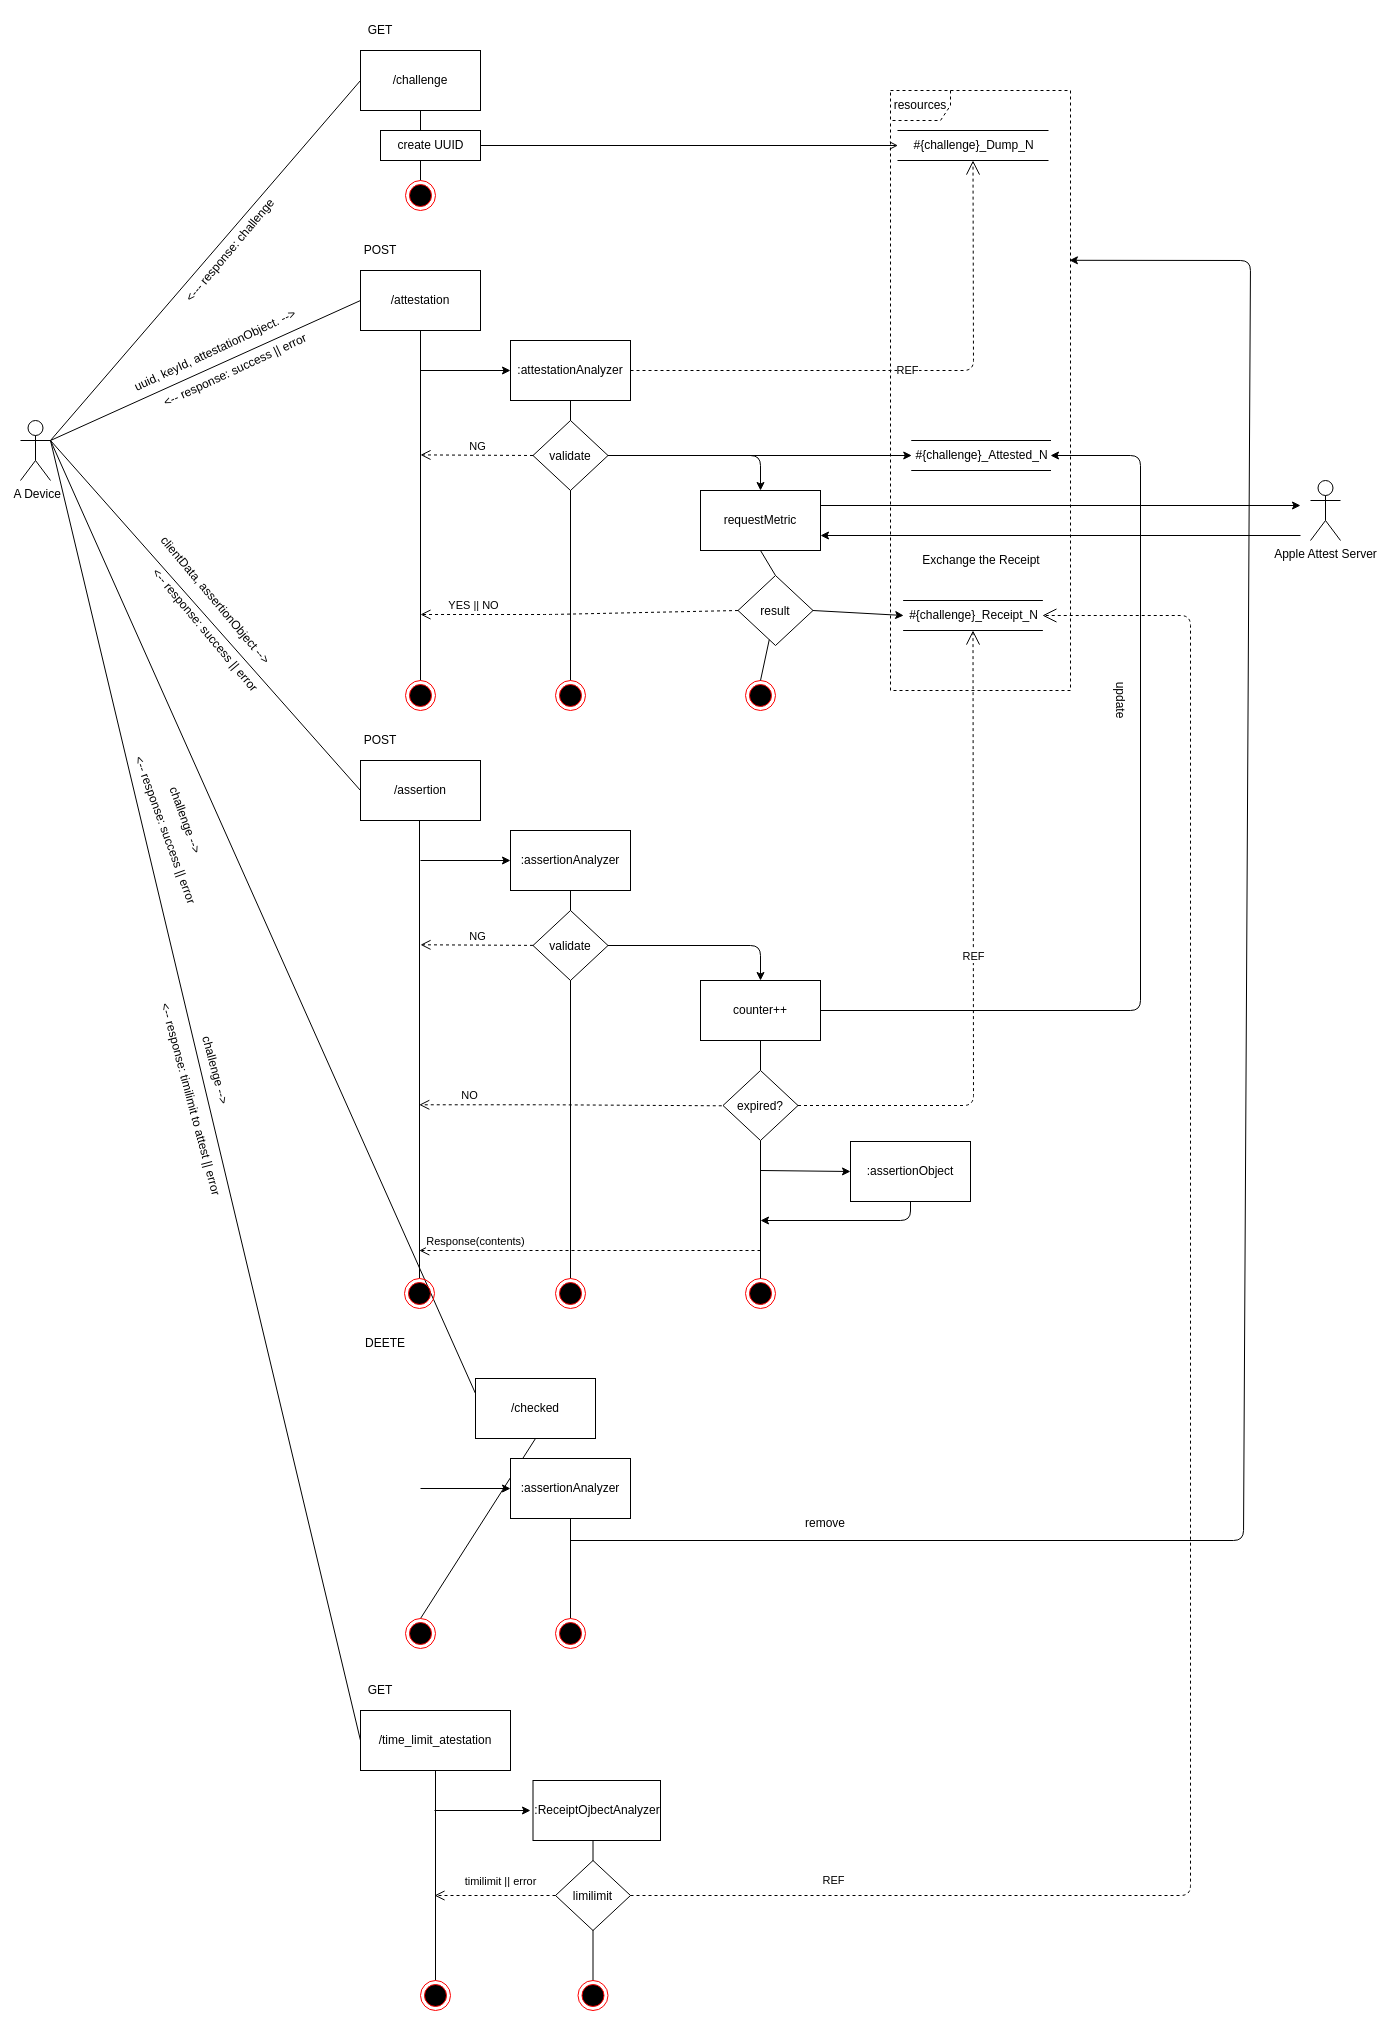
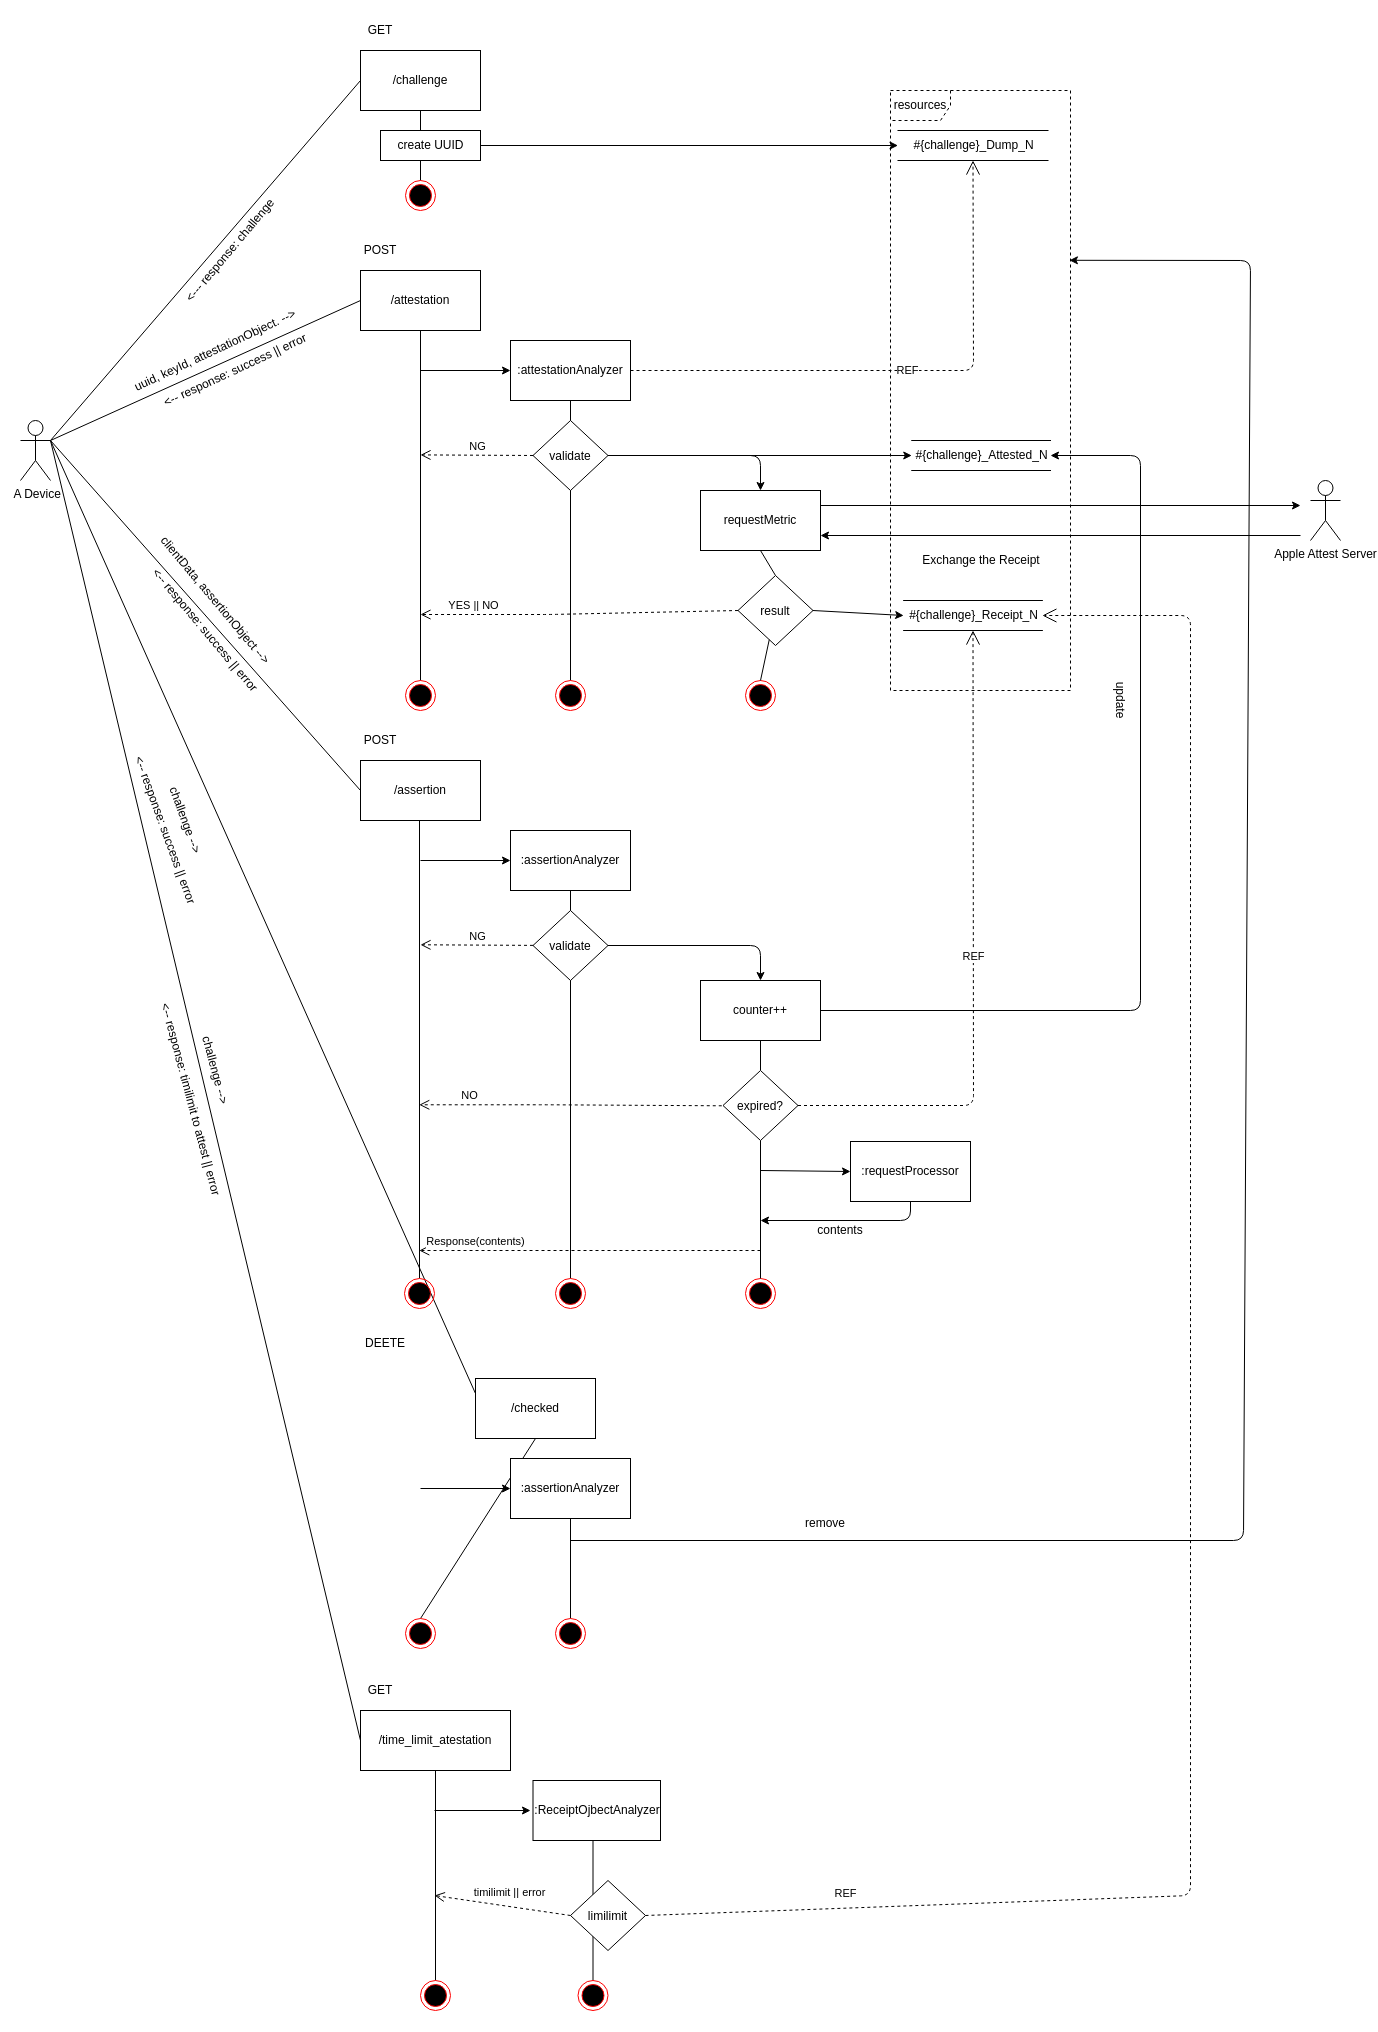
(893, 146) -> (892, 146)
(911, 1172) -> (911, 1172)
none -> (841, 1231)
(593, 1896) -> (608, 1916)
